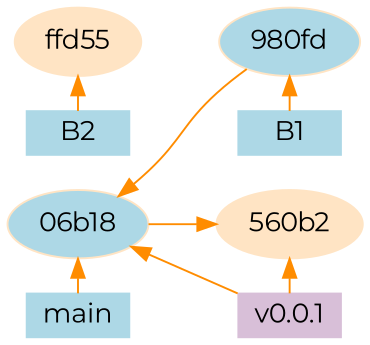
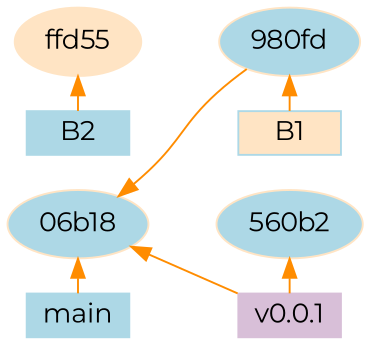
(290, 133) -> (290, 133)
(173, 224) -> none
(290, 224) -> (290, 224)
